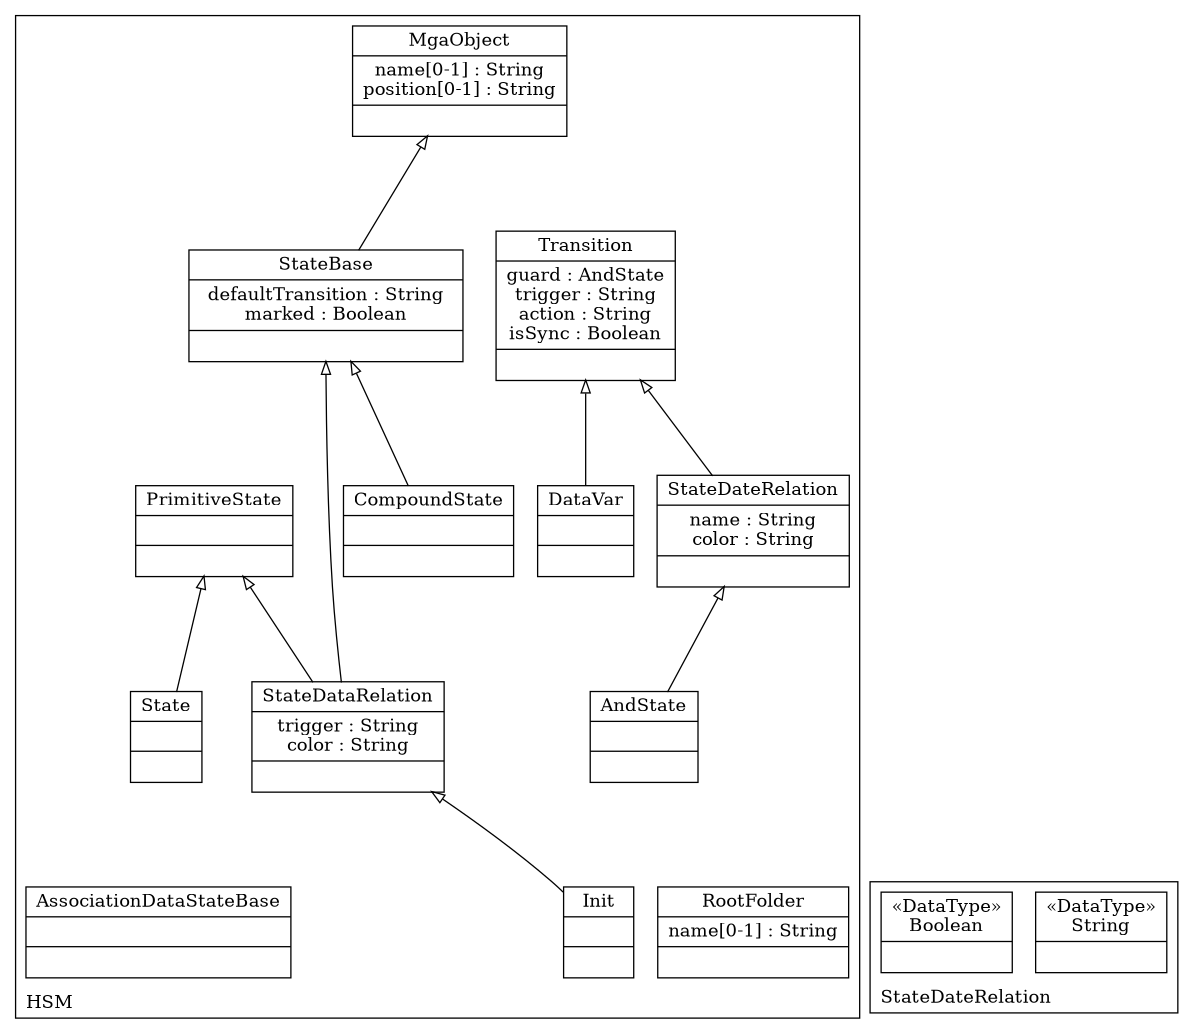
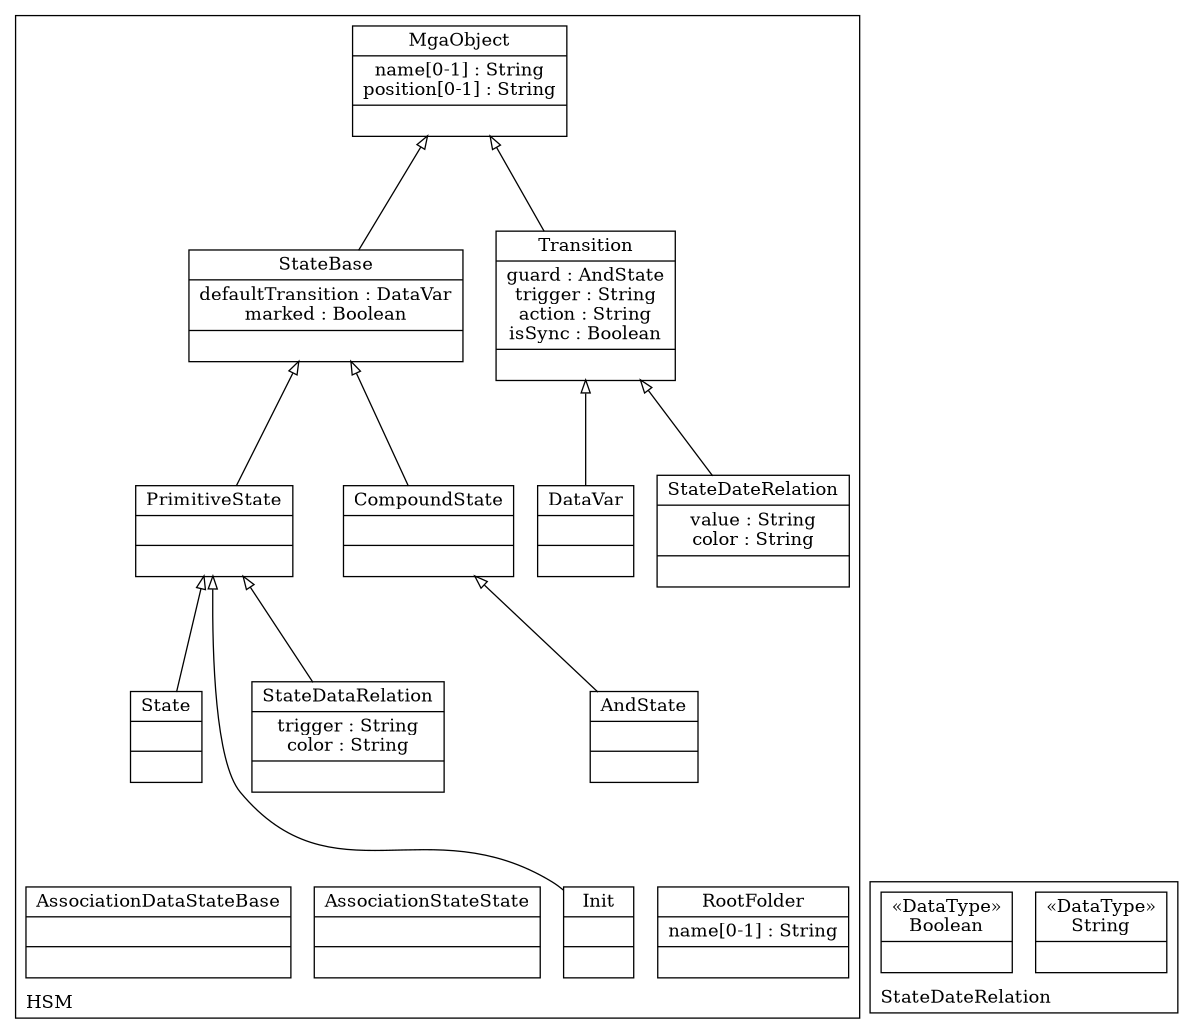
none -> (520, 189)
(326, 295) -> (326, 295)
(753, 520) -> (753, 520)
(329, 529) -> (265, 430)
(693, 645) -> (541, 639)
(504, 844) -> (296, 835)
none -> (427, 932)
